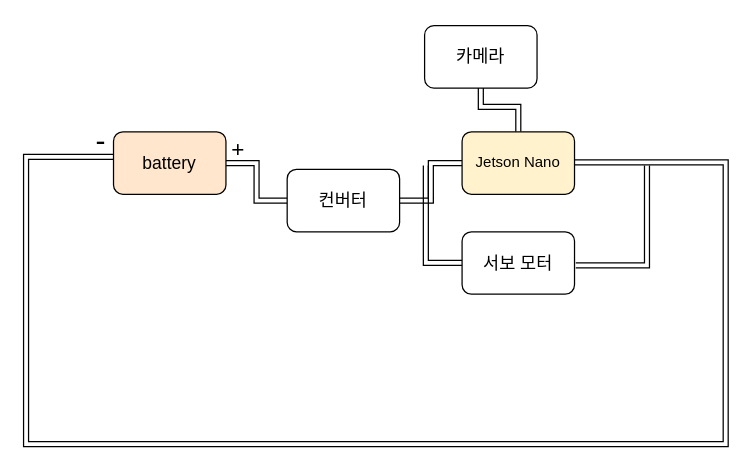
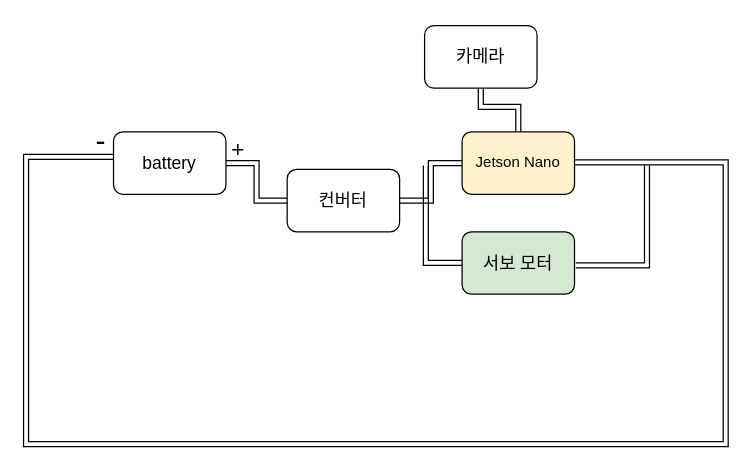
(169, 163) -> (169, 163)
(518, 263) -> (518, 263)
